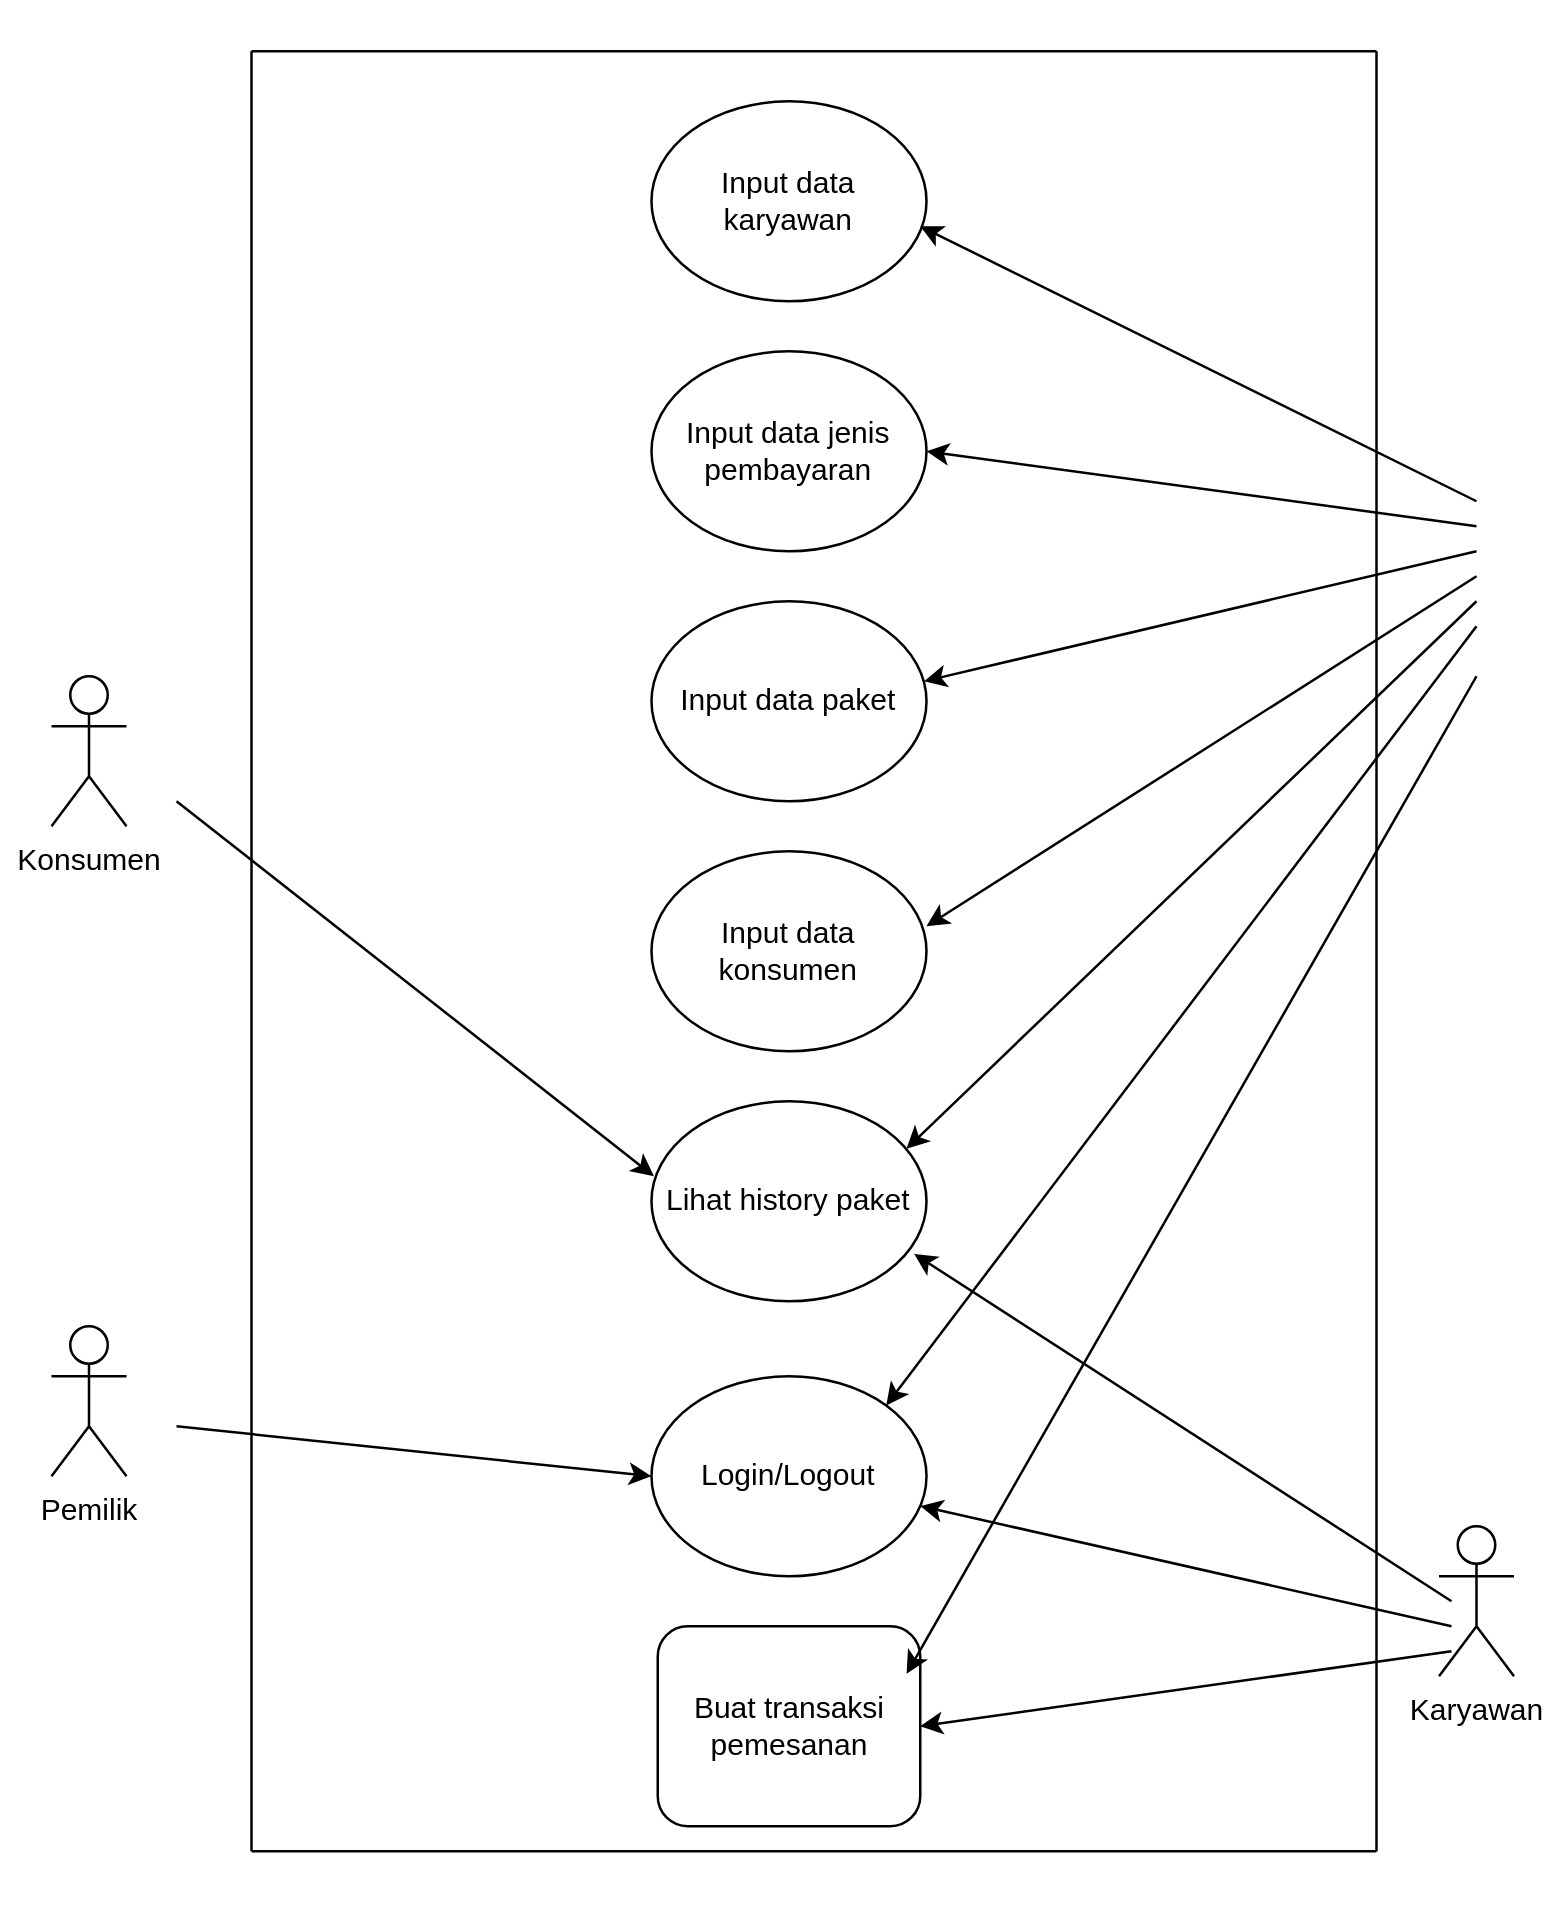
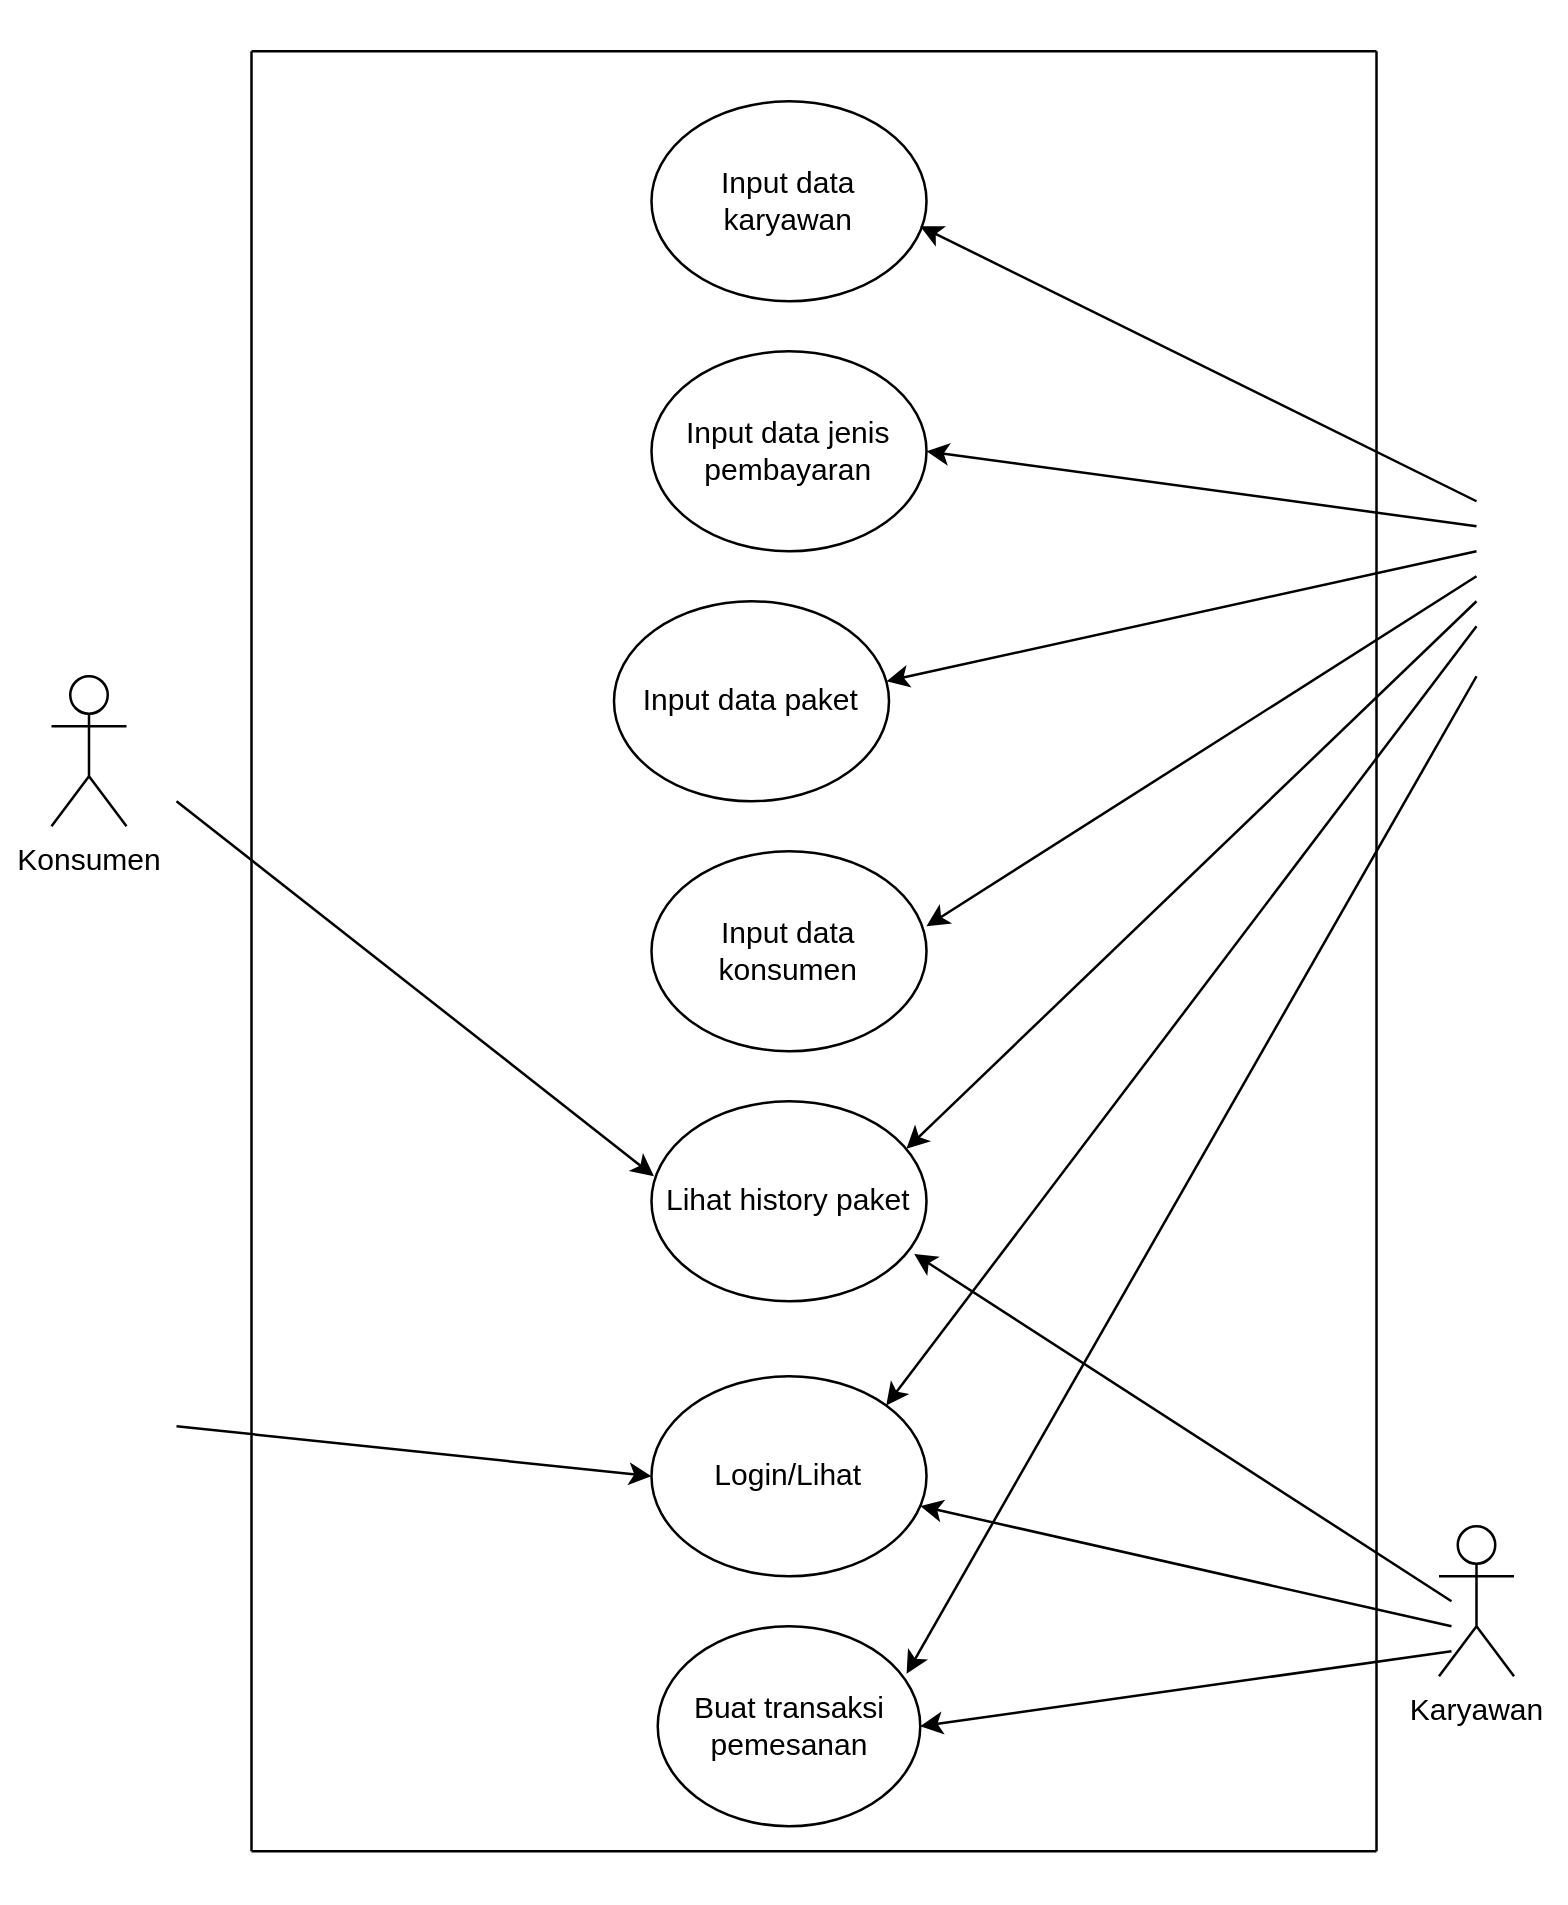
(789, 701) -> (751, 701)
(89, 1401) -> none
(789, 1476) -> (789, 1476)
(789, 1726) -> (789, 1726)
